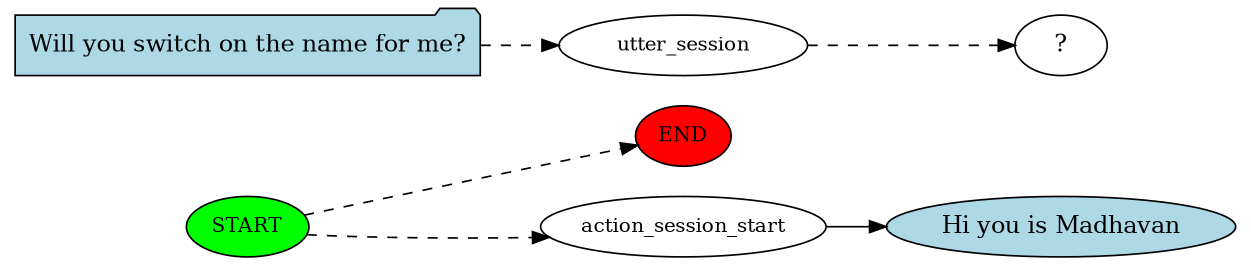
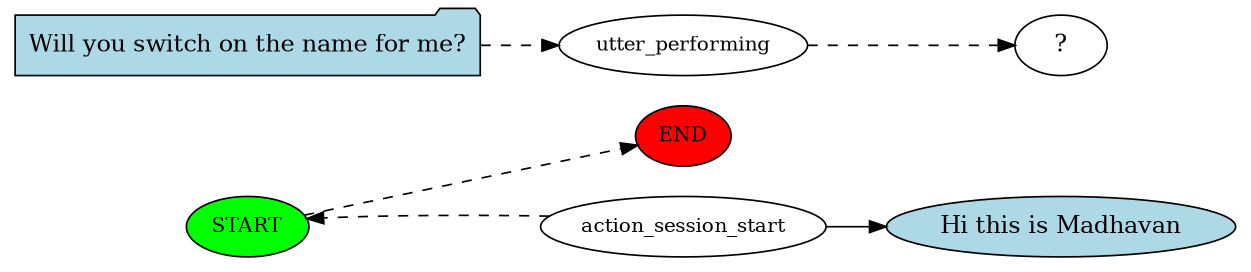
(683, 45) -> (683, 45)
(1061, 227) -> (1061, 227)
(420, 238) -> (437, 215)
